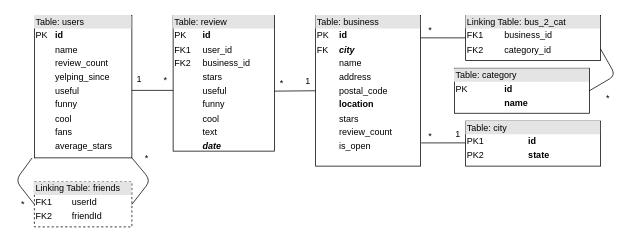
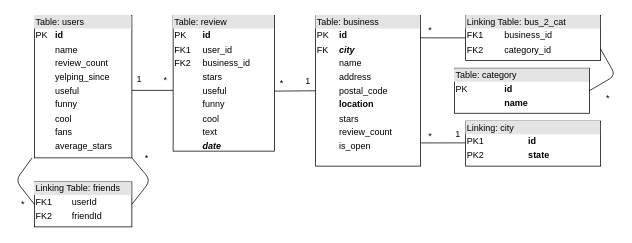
(488, 137) -> (492, 137)
(83, 204) -> (83, 204)
